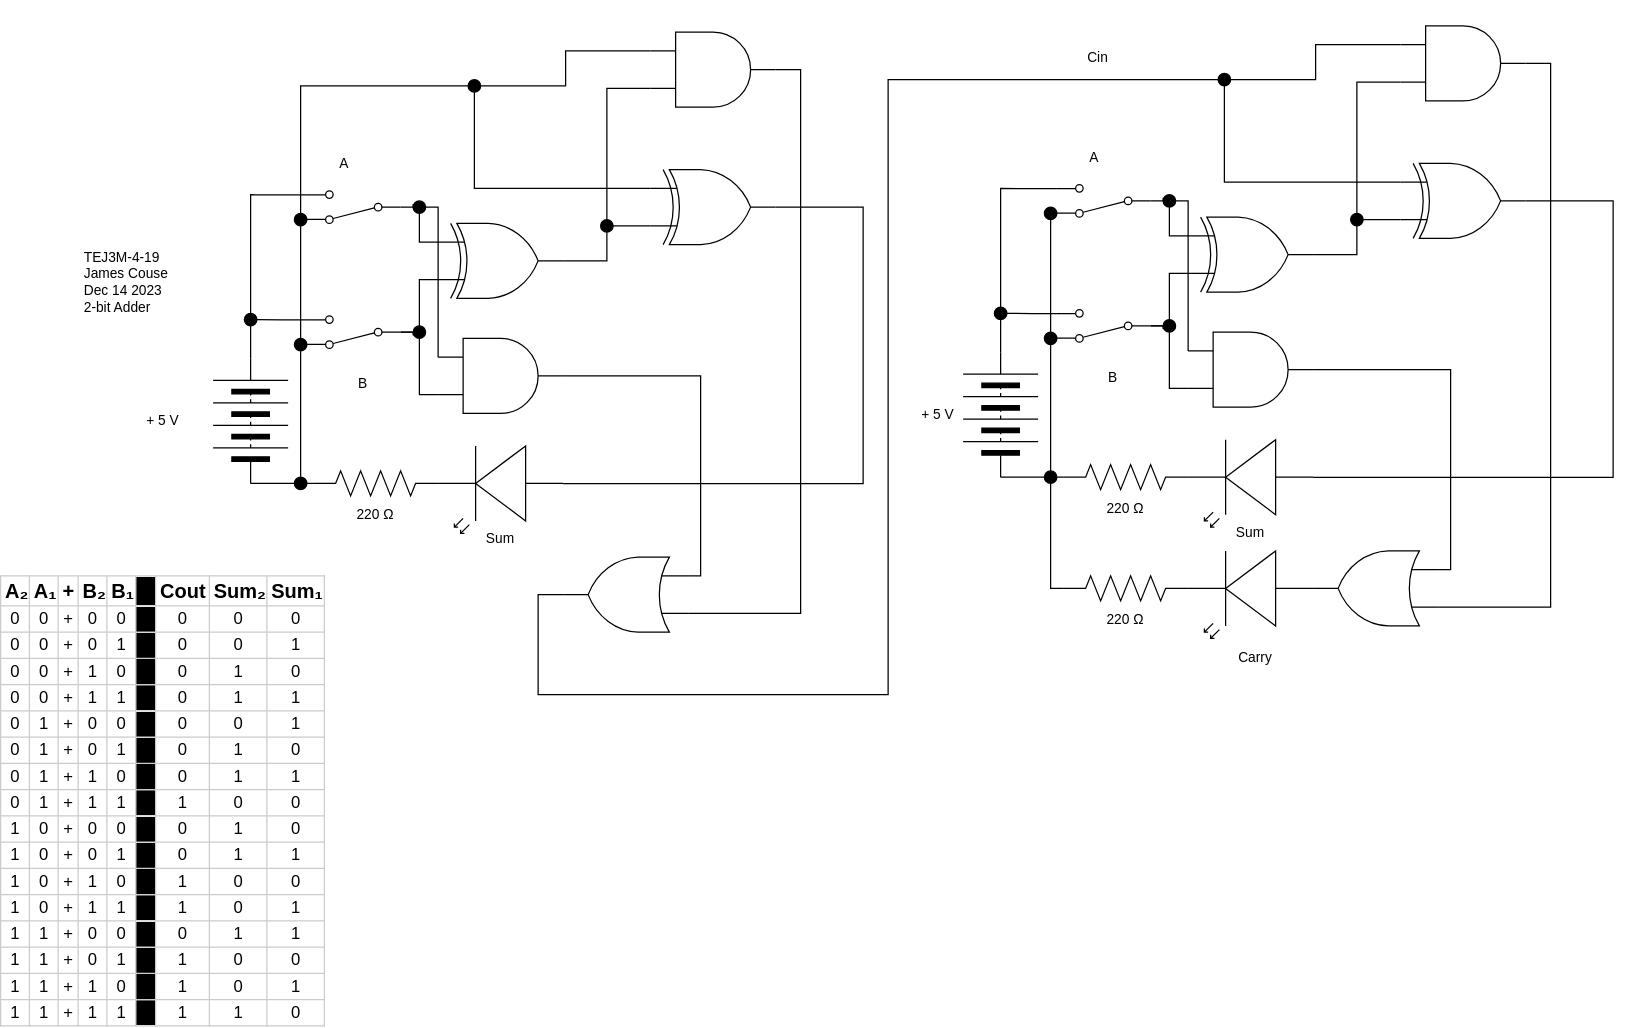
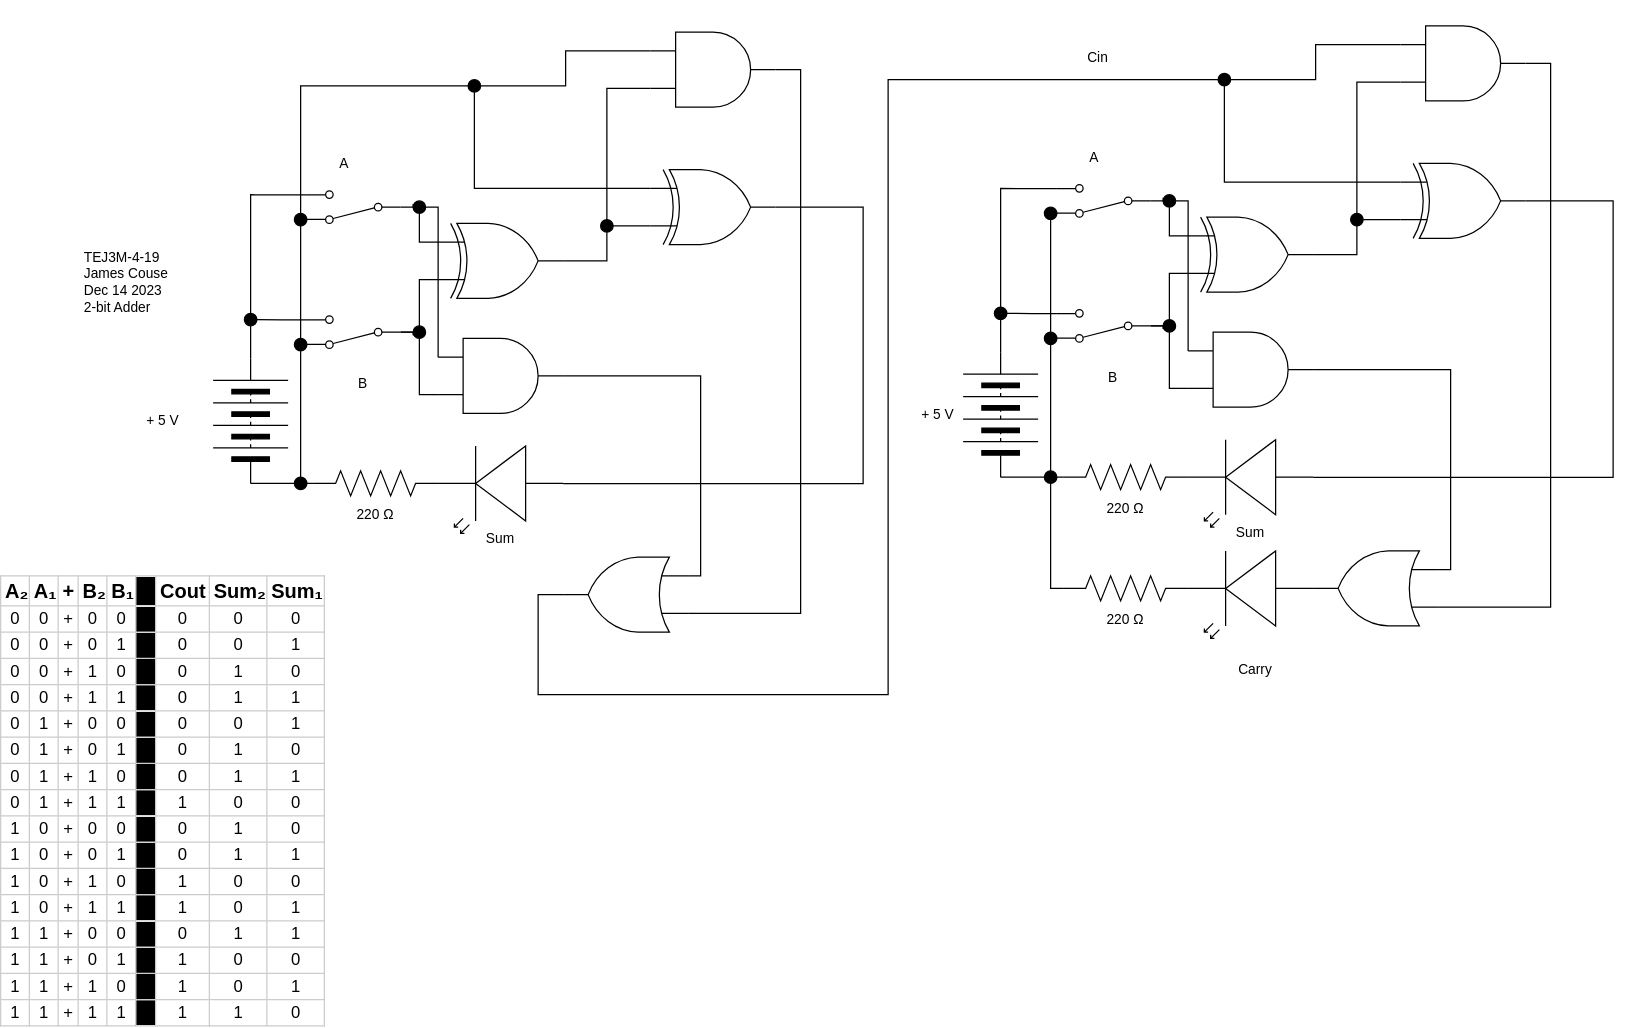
(1256, 657) -> (1256, 669)
